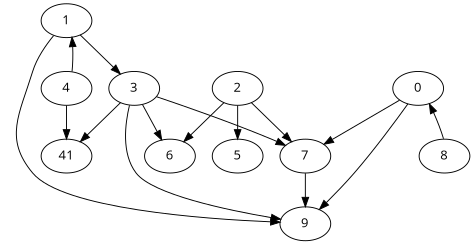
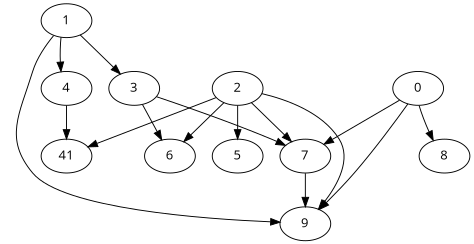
(73, 59) -> (60, 50)
(104, 119) -> (160, 119)
(439, 125) -> (424, 119)
(168, 192) -> (332, 130)
